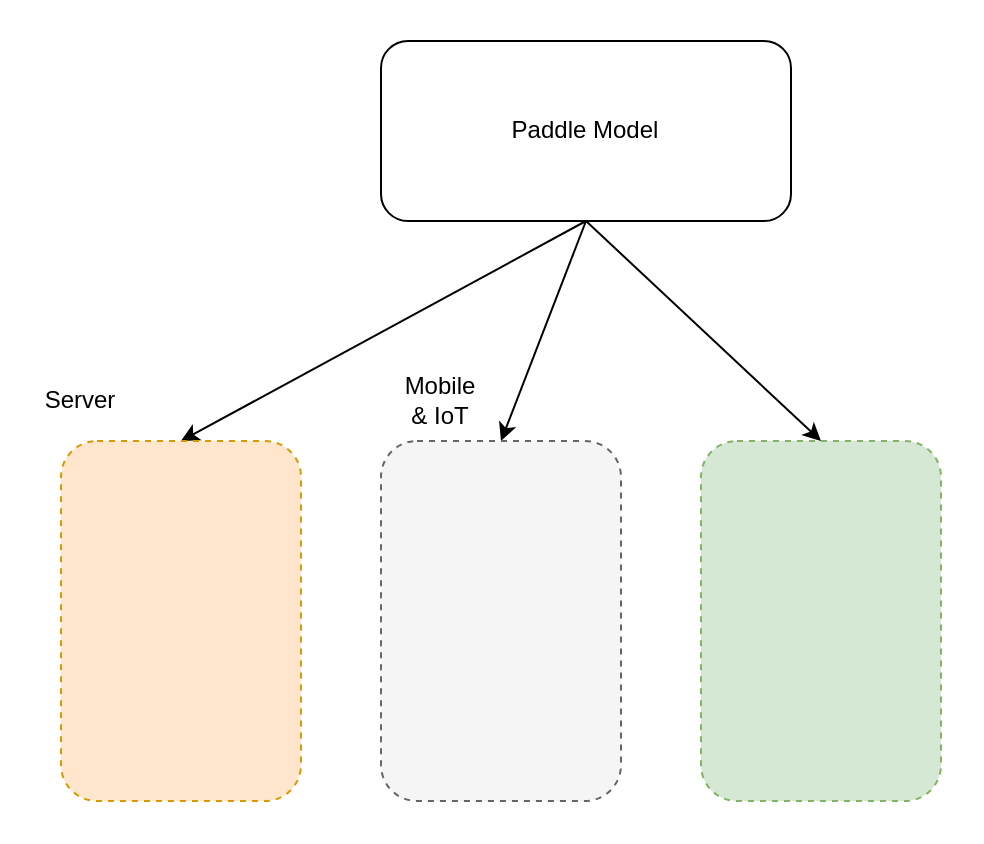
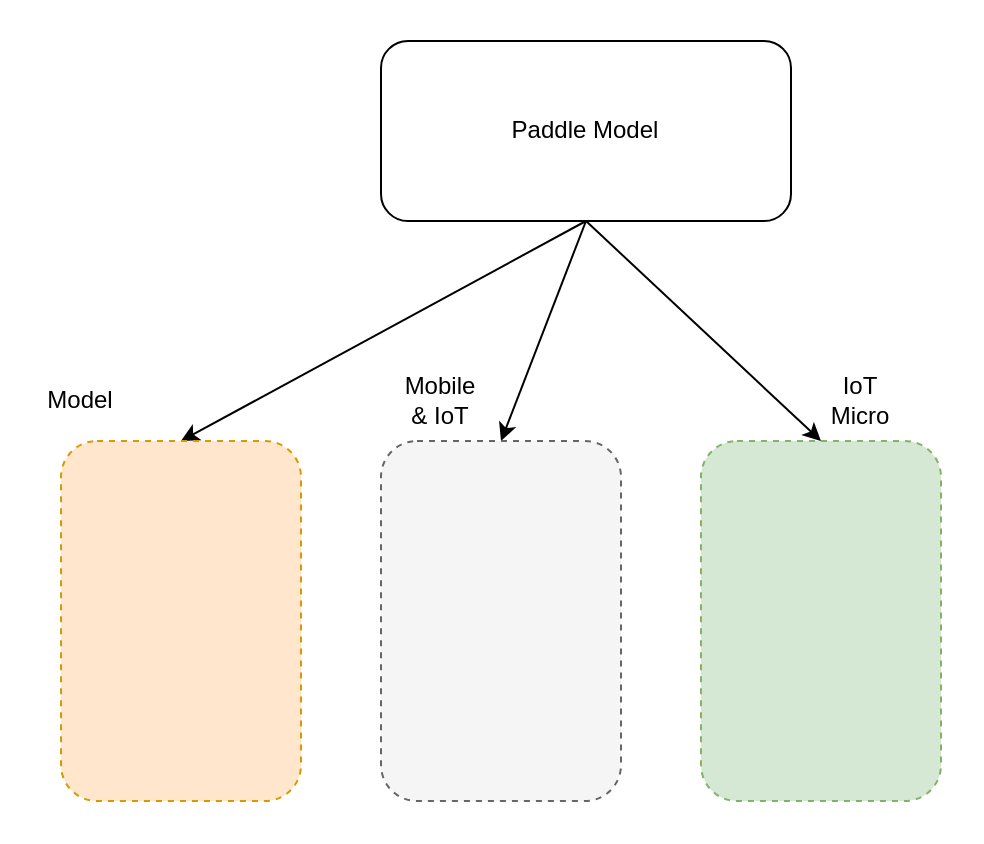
(81, 401) -> (81, 401)
none -> (861, 401)
